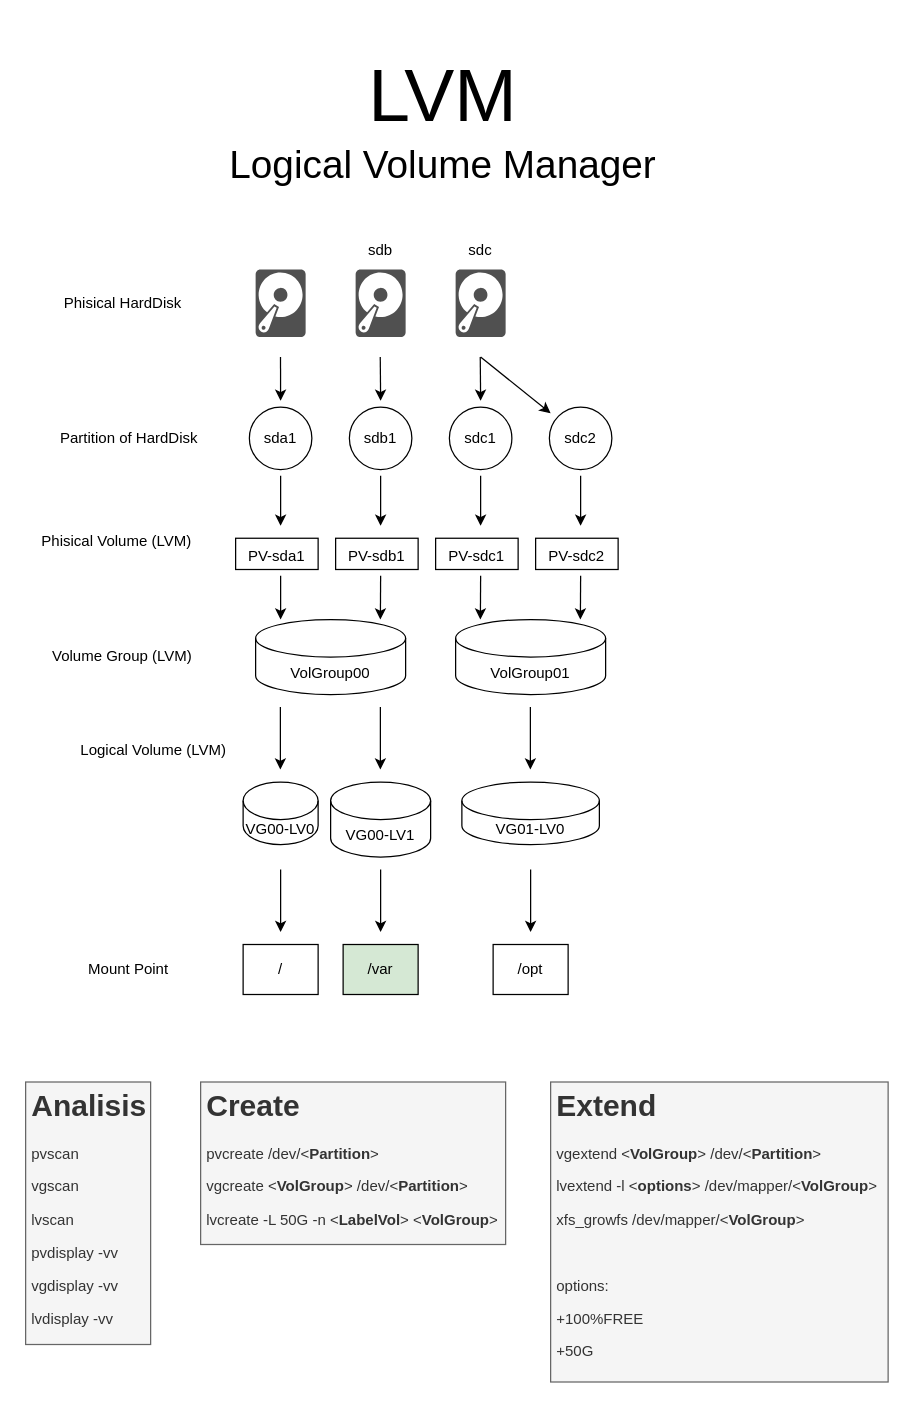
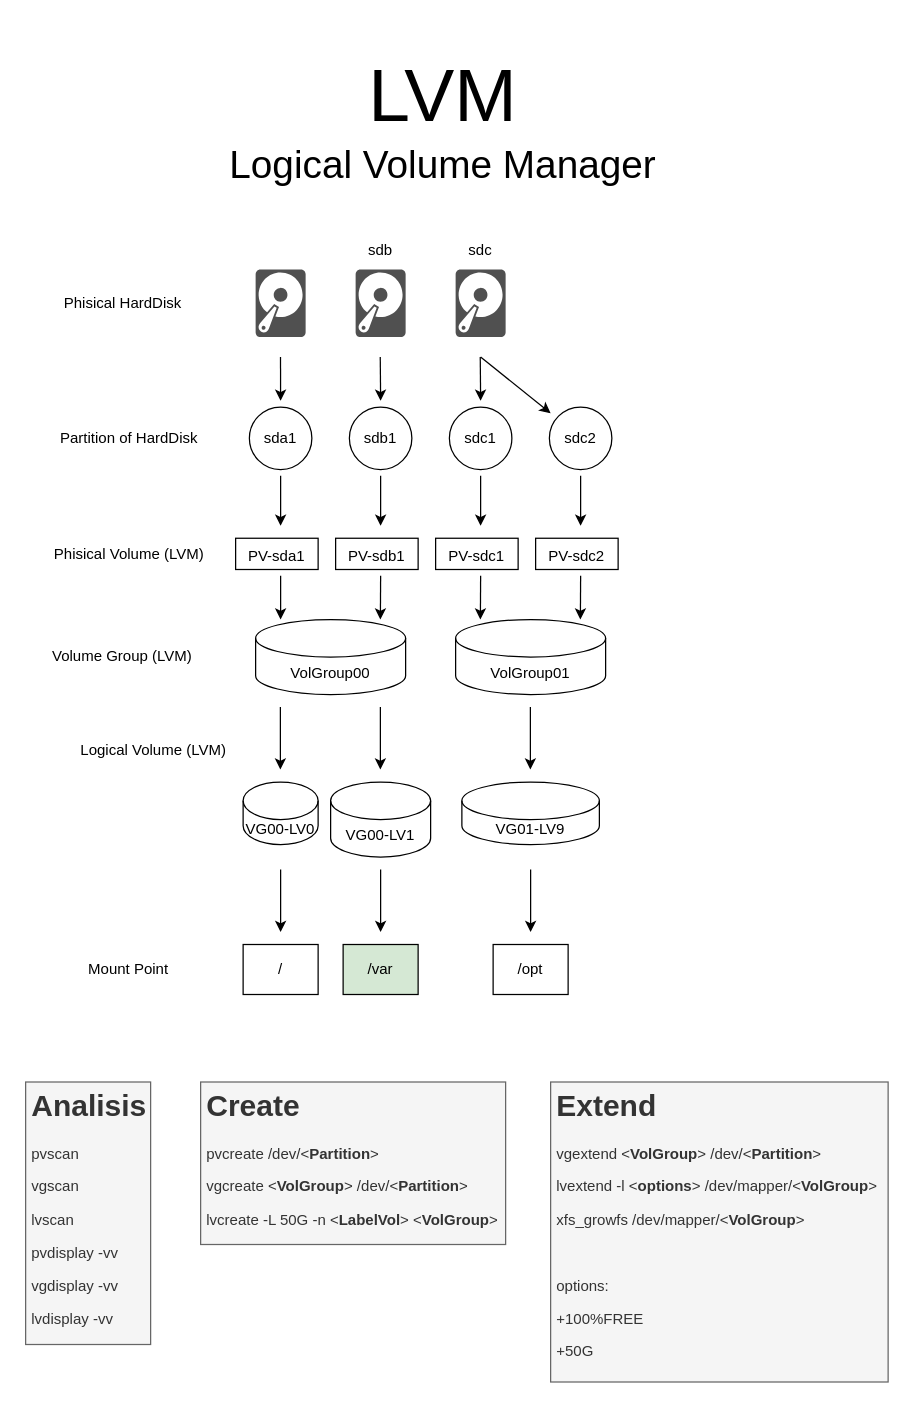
(116, 541) -> (129, 554)
(531, 829) -> (531, 829)
